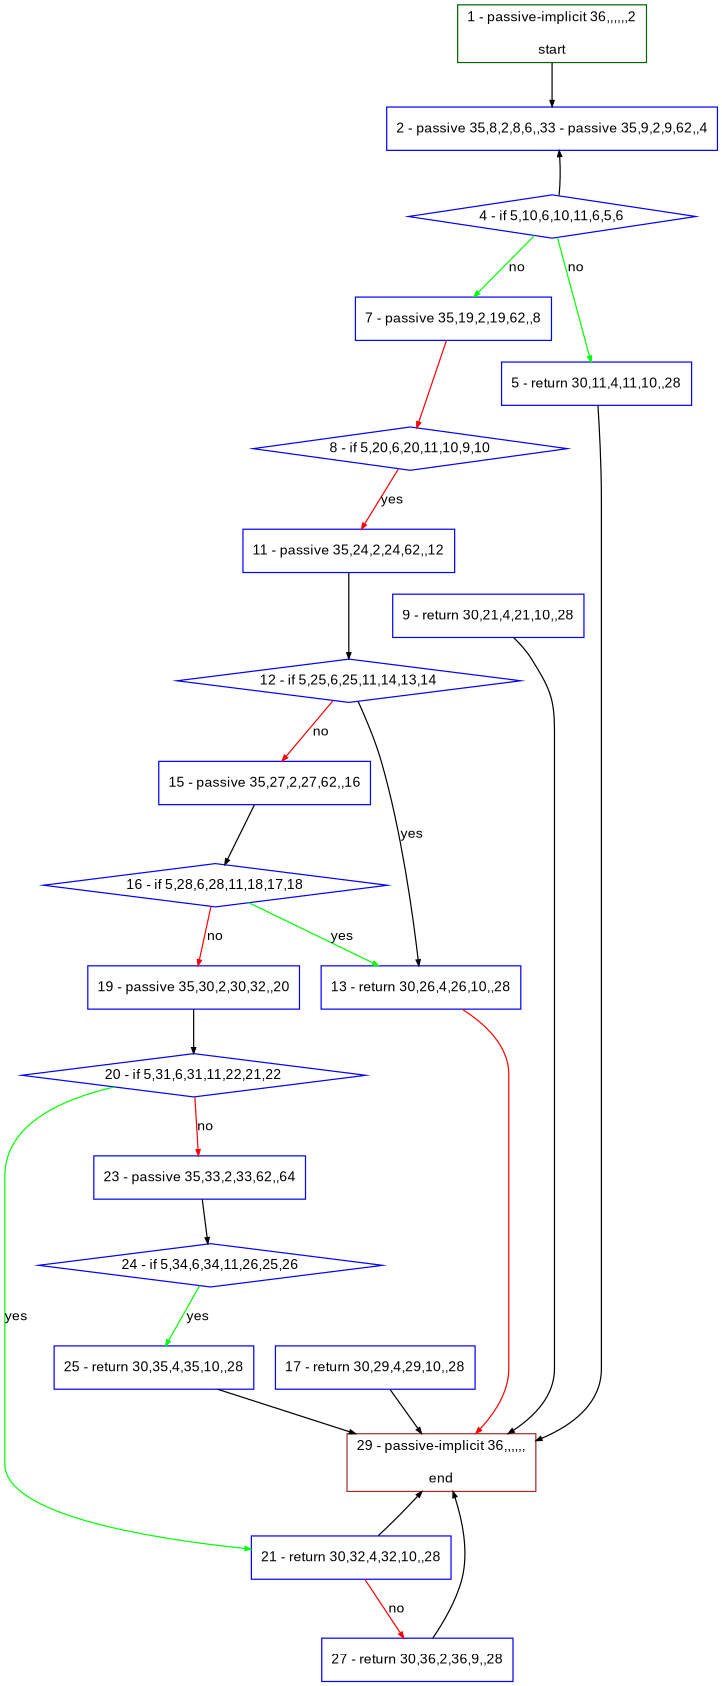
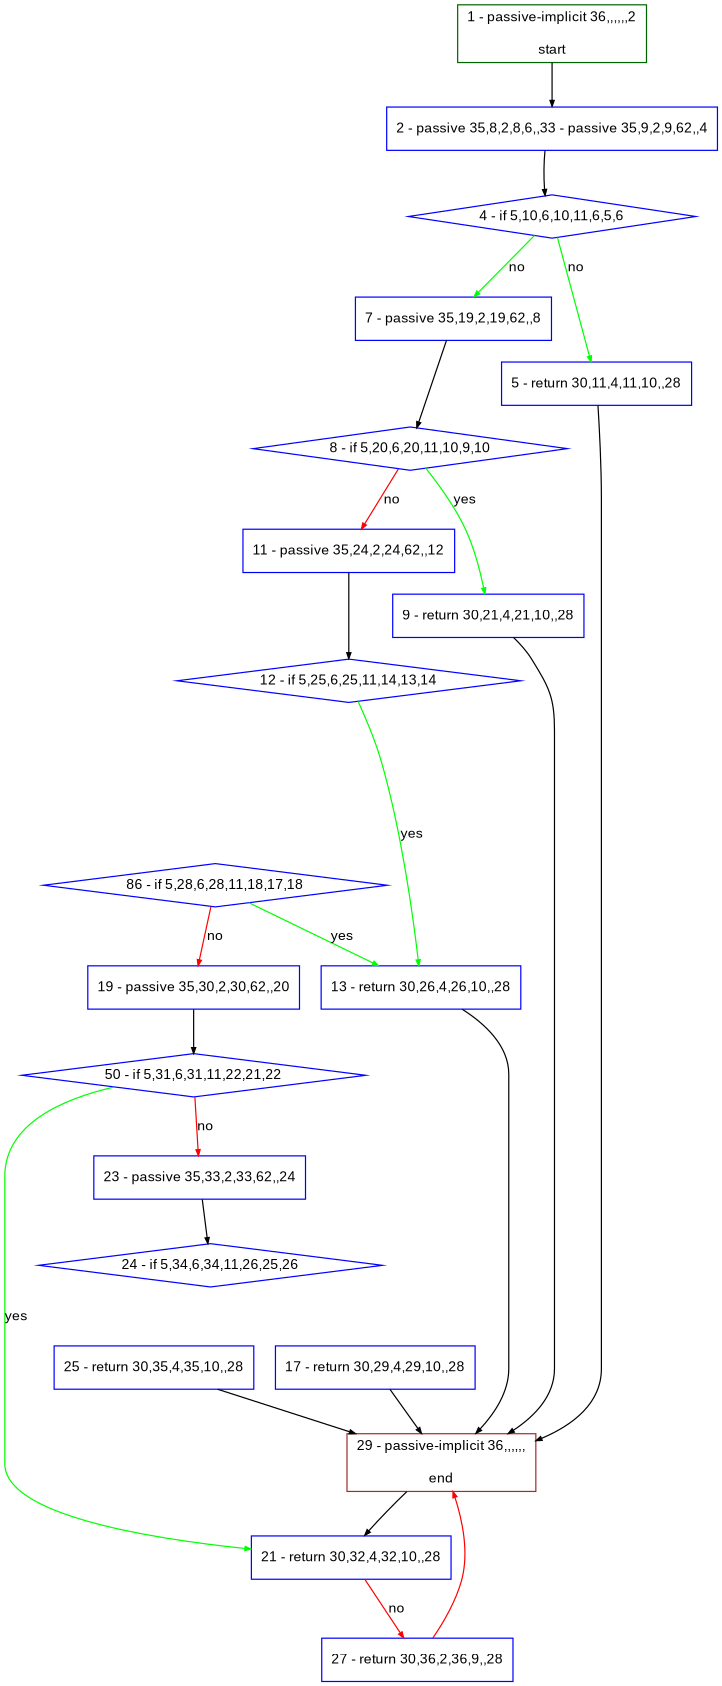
(560, 176) -> (544, 170)
(433, 381) -> (433, 381)
(392, 500) -> (392, 500)
none -> (463, 524)
(265, 783) -> none
(397, 828) -> (397, 828)
(215, 885) -> (215, 885)
(194, 987) -> (194, 987)
(194, 1075) -> (194, 1075)
(200, 1178) -> (200, 1178)
(509, 1214) -> (509, 1214)
(184, 1313) -> none
(398, 1516) -> (388, 1511)
(464, 1571) -> (464, 1571)
